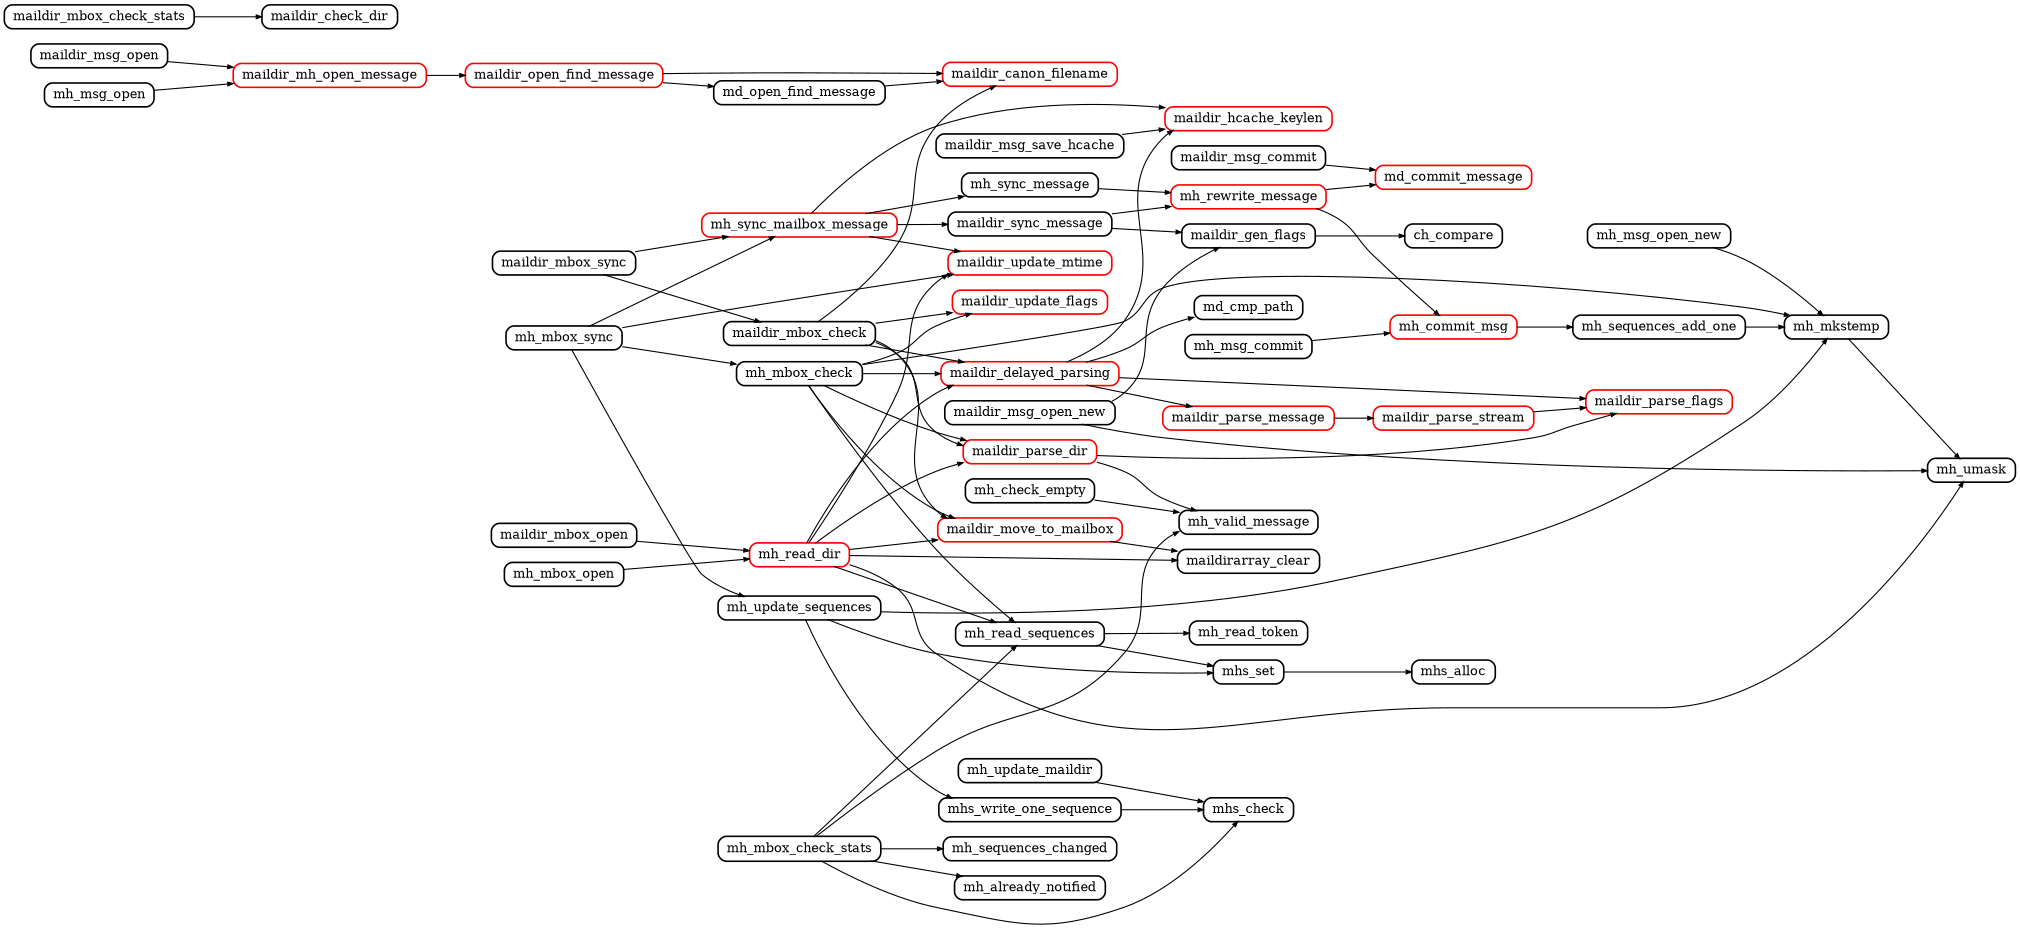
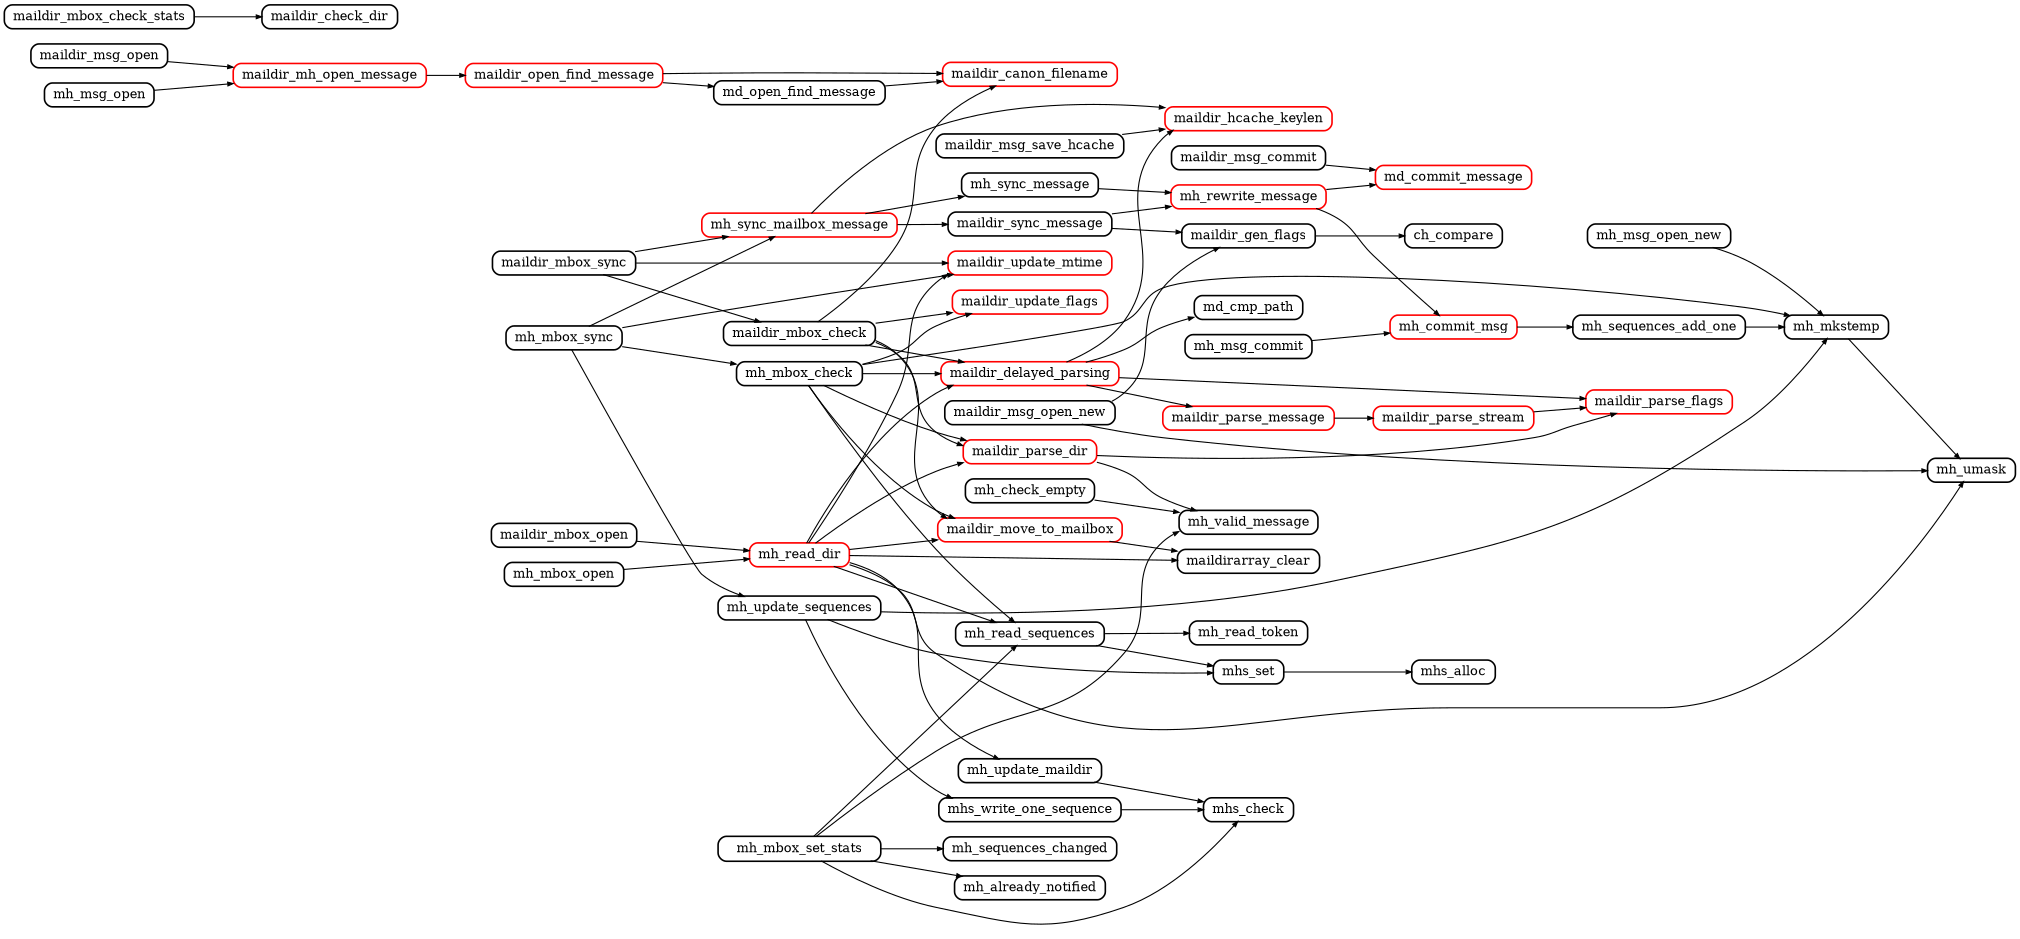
(912, 244) -> (789, 263)
none -> (919, 659)
(799, 849) -> (799, 849)
